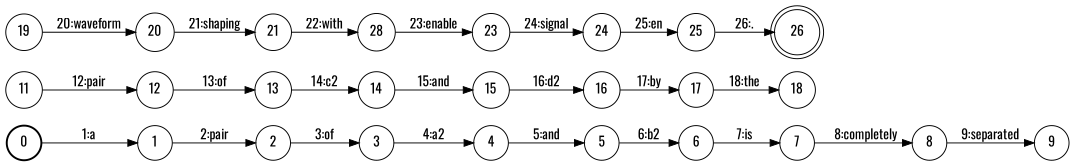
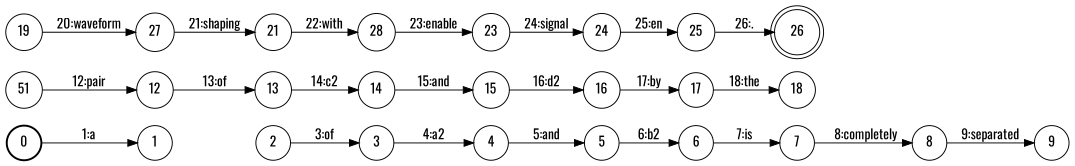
(155, 32) -> (155, 32)
(24, 90) -> (24, 90)
(209, 143) -> none
